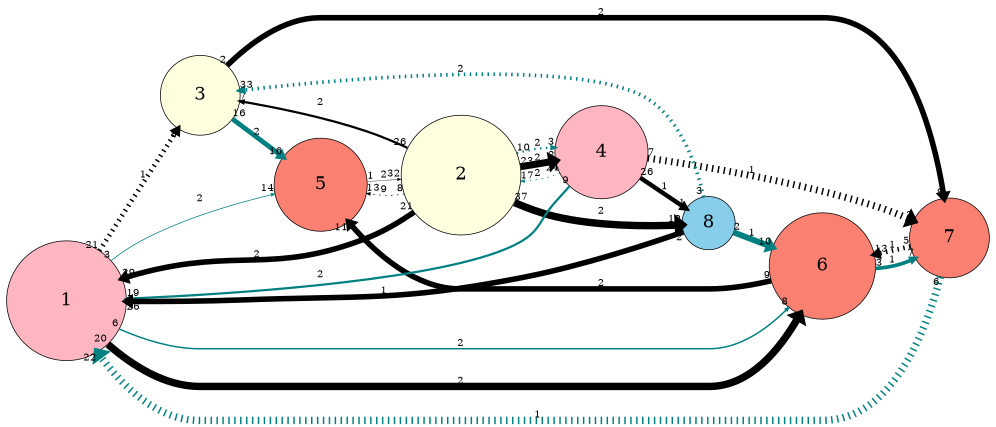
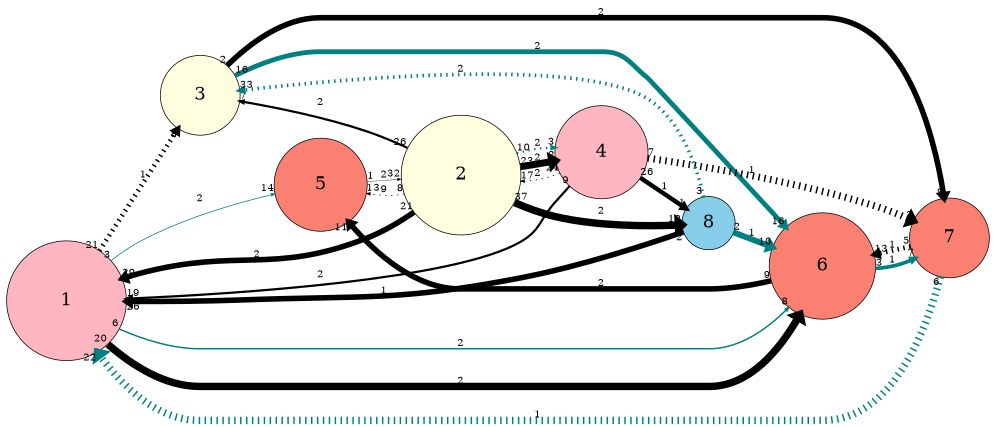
(256, 137) -> (543, 52)
(543, 179) -> (543, 179)
(365, 279) -> (365, 279)
